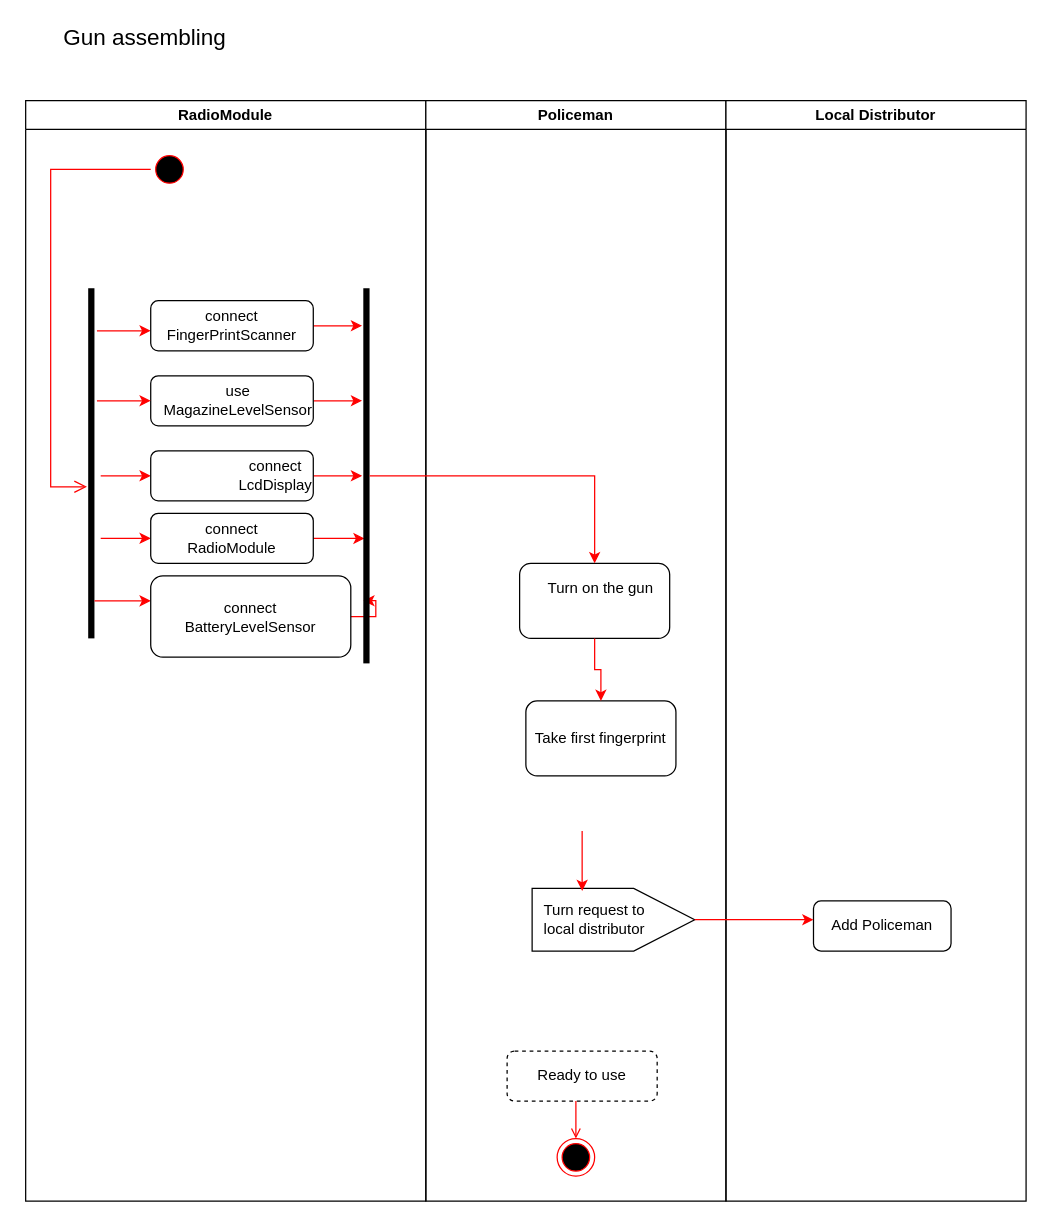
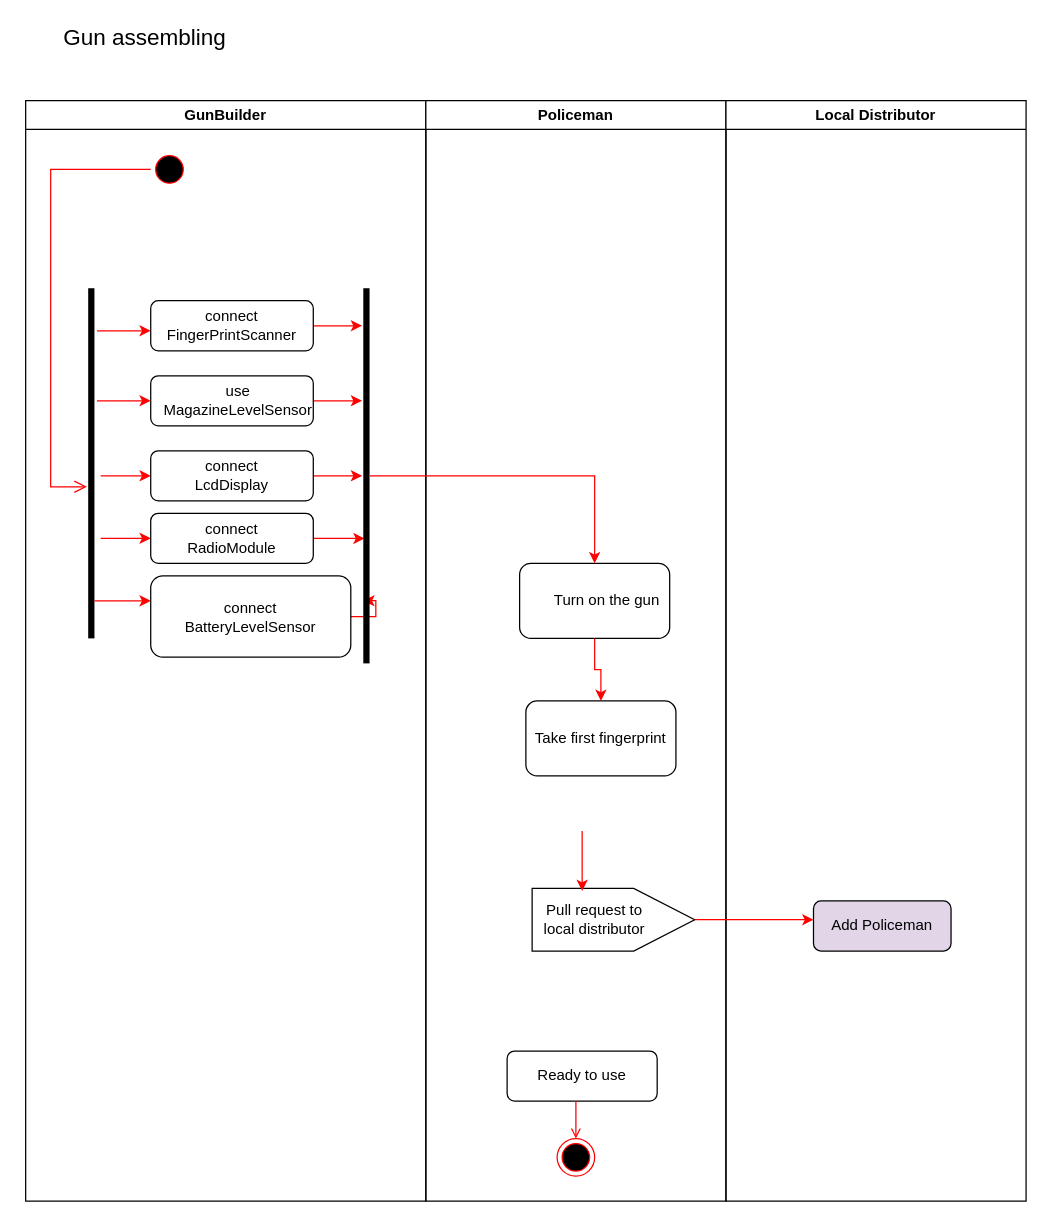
(226, 116) -> (226, 116)
(276, 476) -> (232, 476)
(601, 588) -> (607, 601)
(594, 919) -> (594, 919)
(882, 926) -> (882, 926)
(582, 1076) -> (582, 1076)
